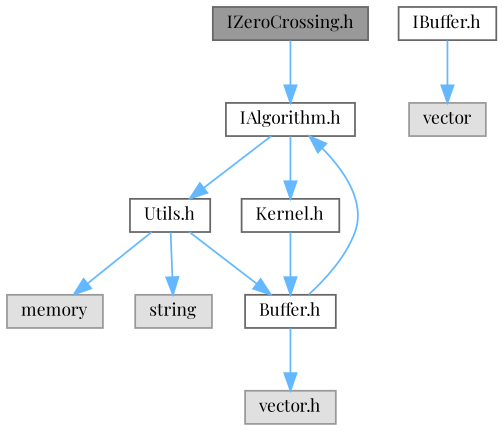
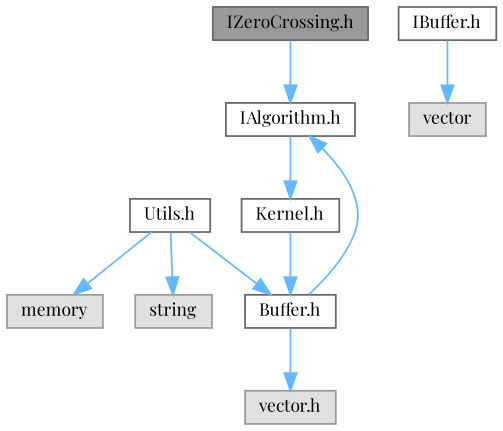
(237, 162) -> none
